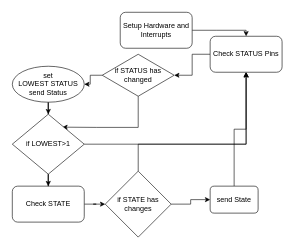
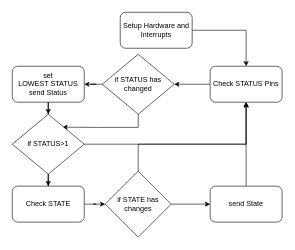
(246, 54) -> (246, 84)
(138, 75) -> (138, 84)
(48, 84) -> (48, 84)
(48, 144) -> (48, 144)
(234, 200) -> (246, 204)
